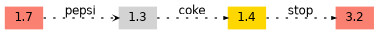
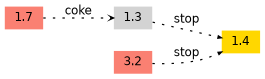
(81, 11) -> (79, 11)
(192, 11) -> (187, 20)
(299, 18) -> (186, 62)
